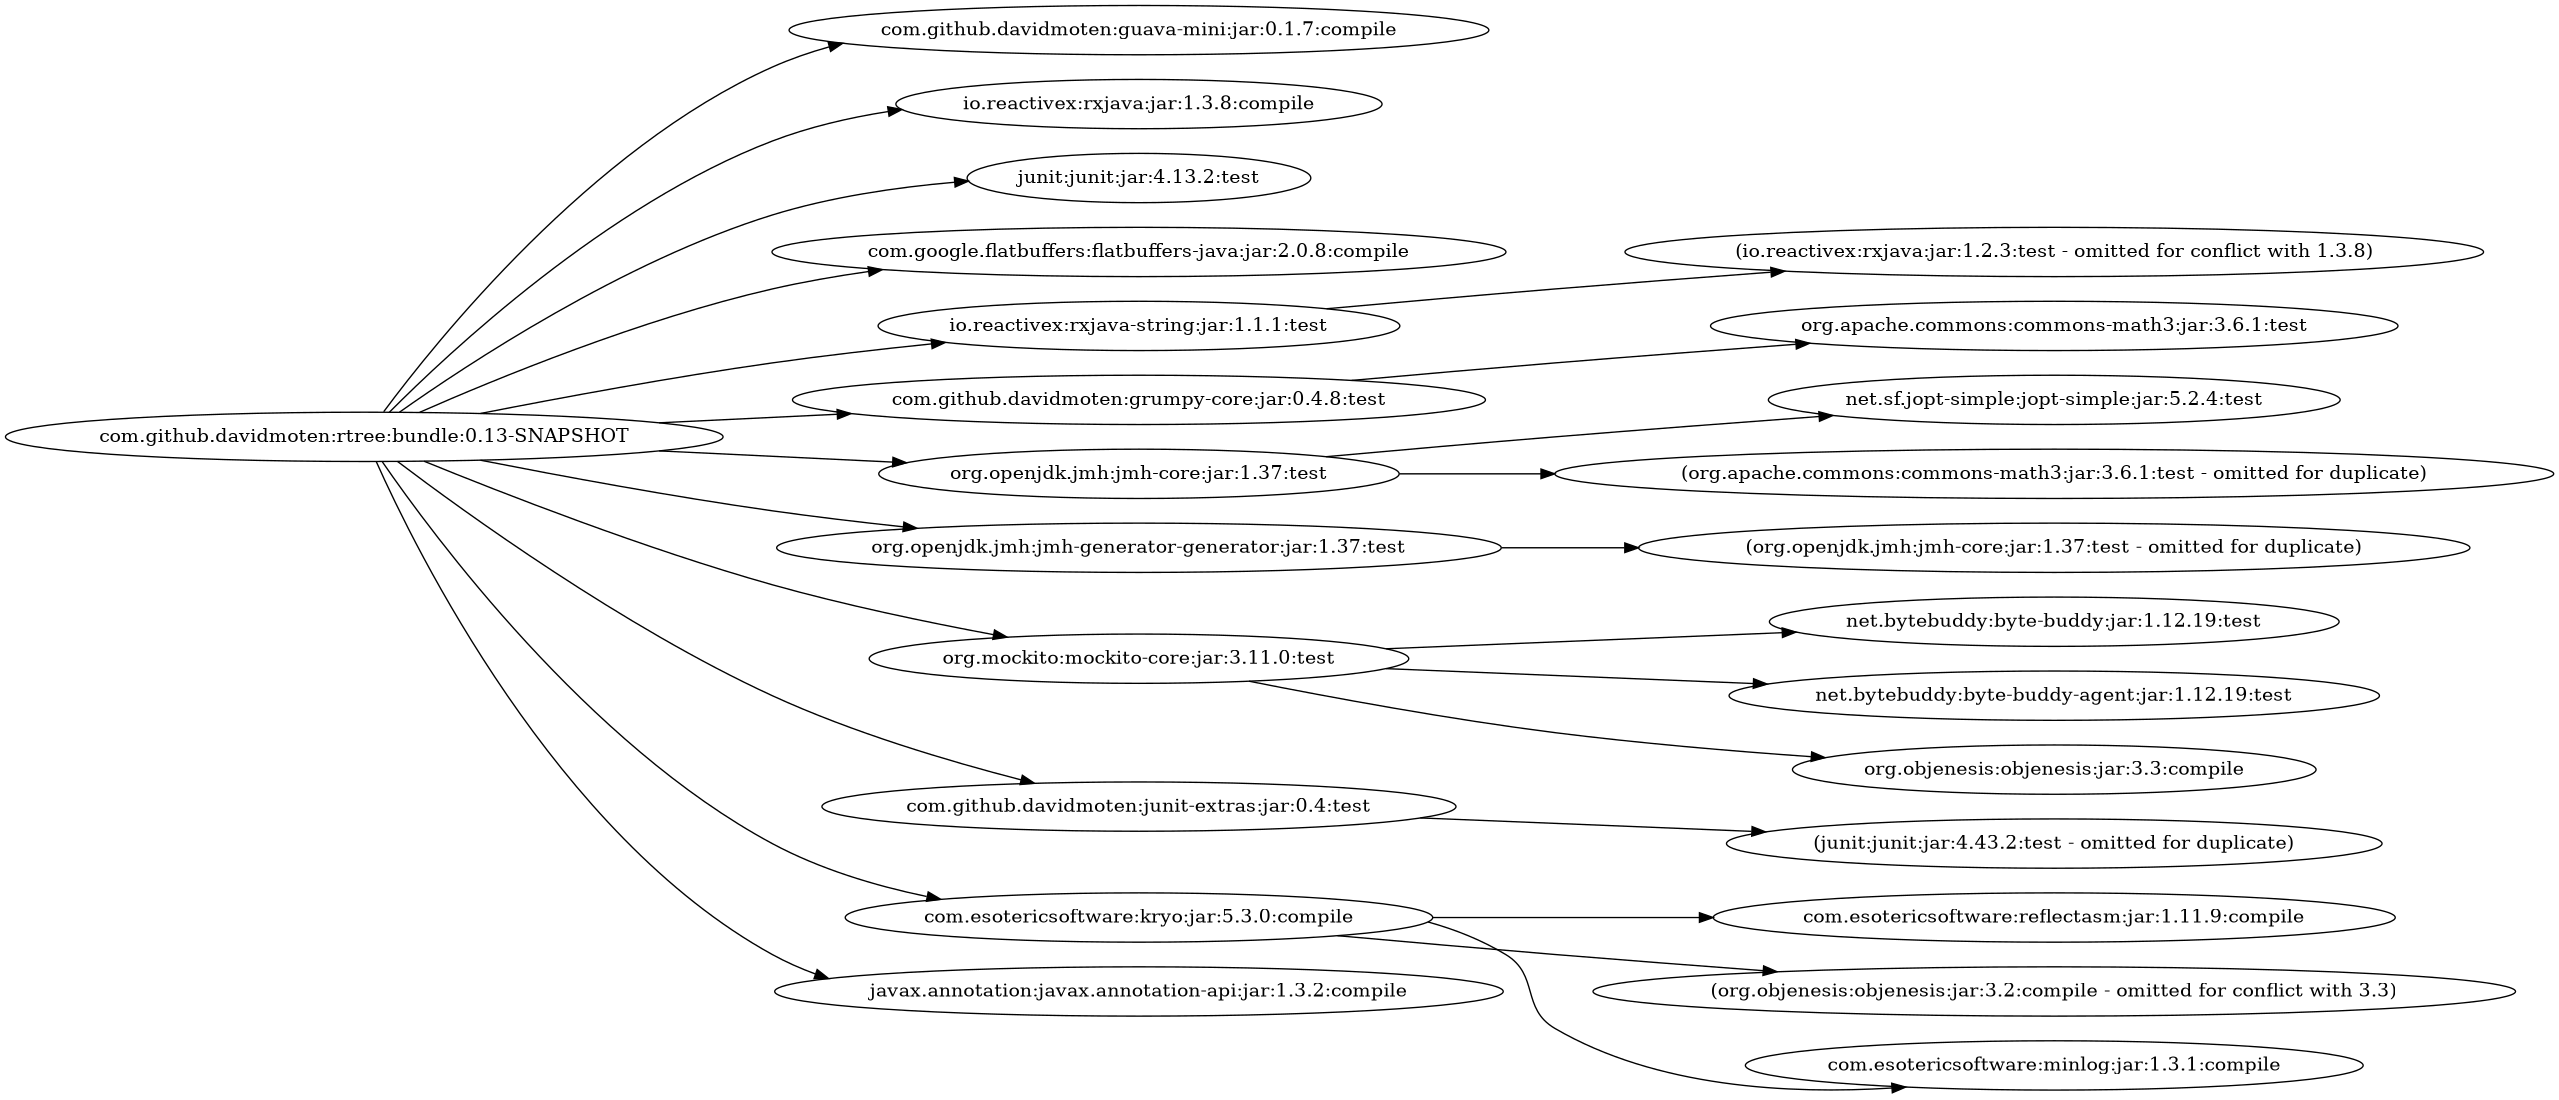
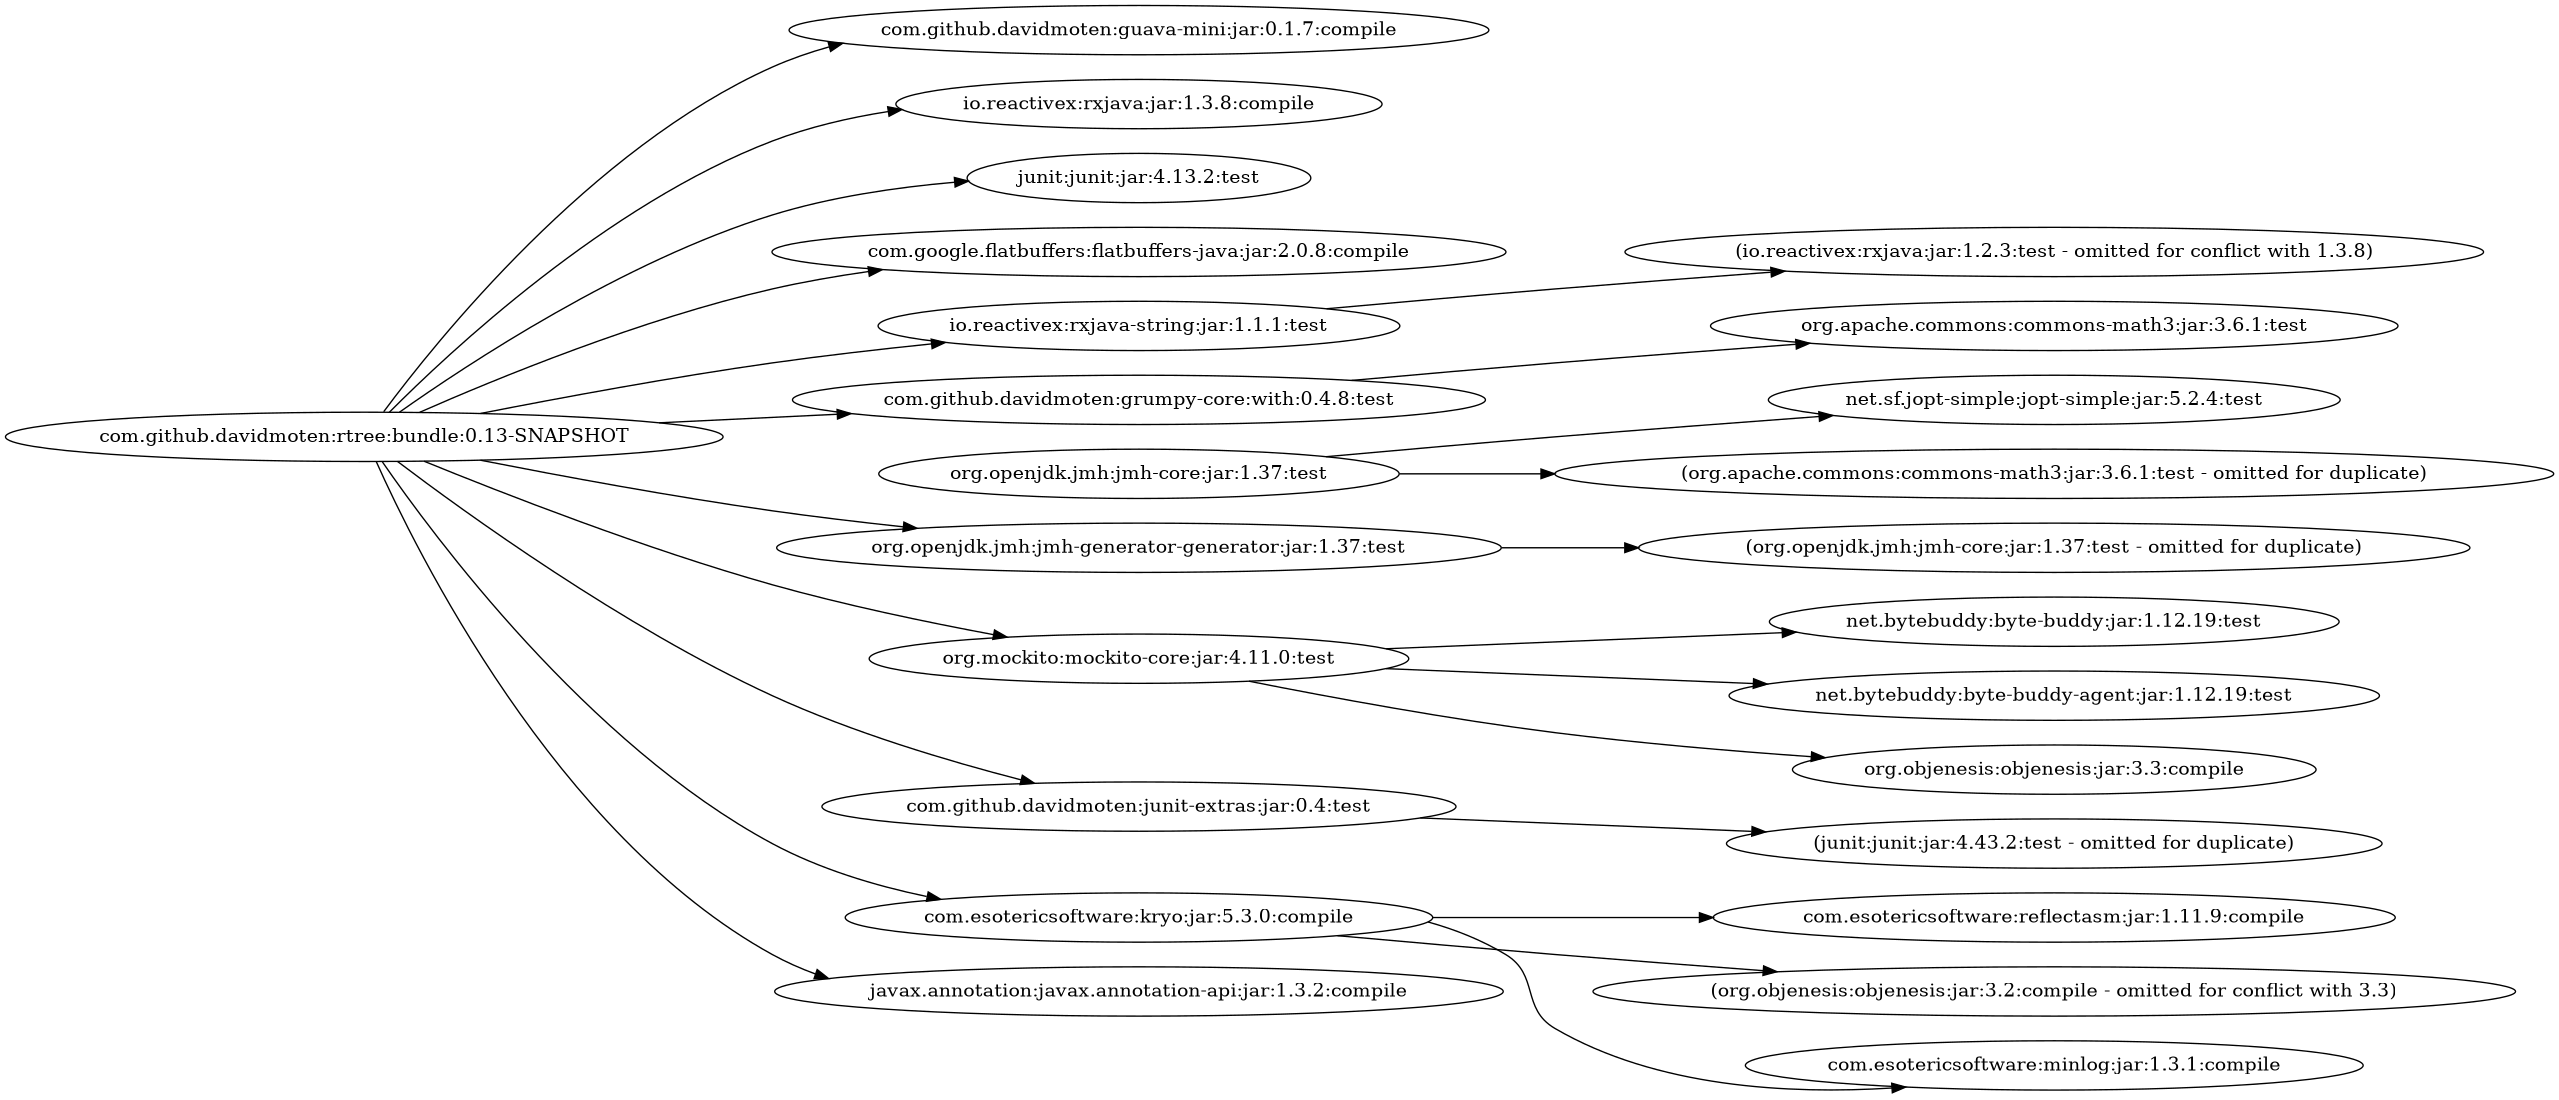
(1139, 400) -> (1139, 400)
(776, 456) -> none
(1139, 659) -> (1139, 659)
